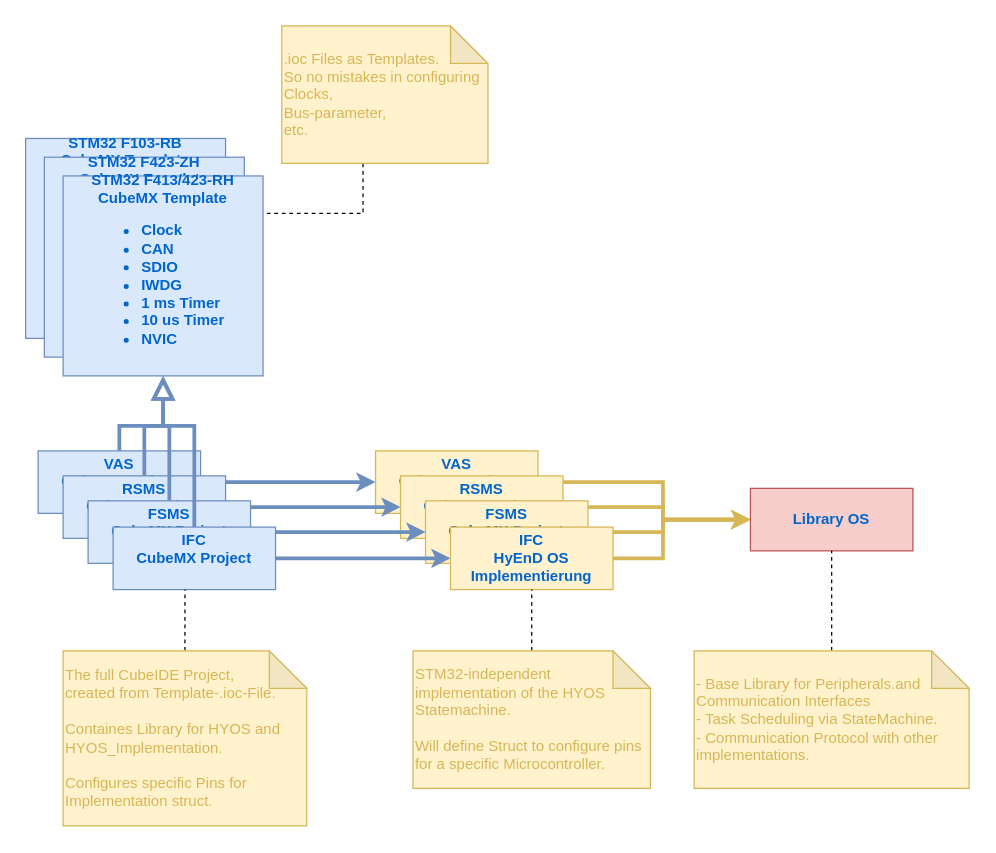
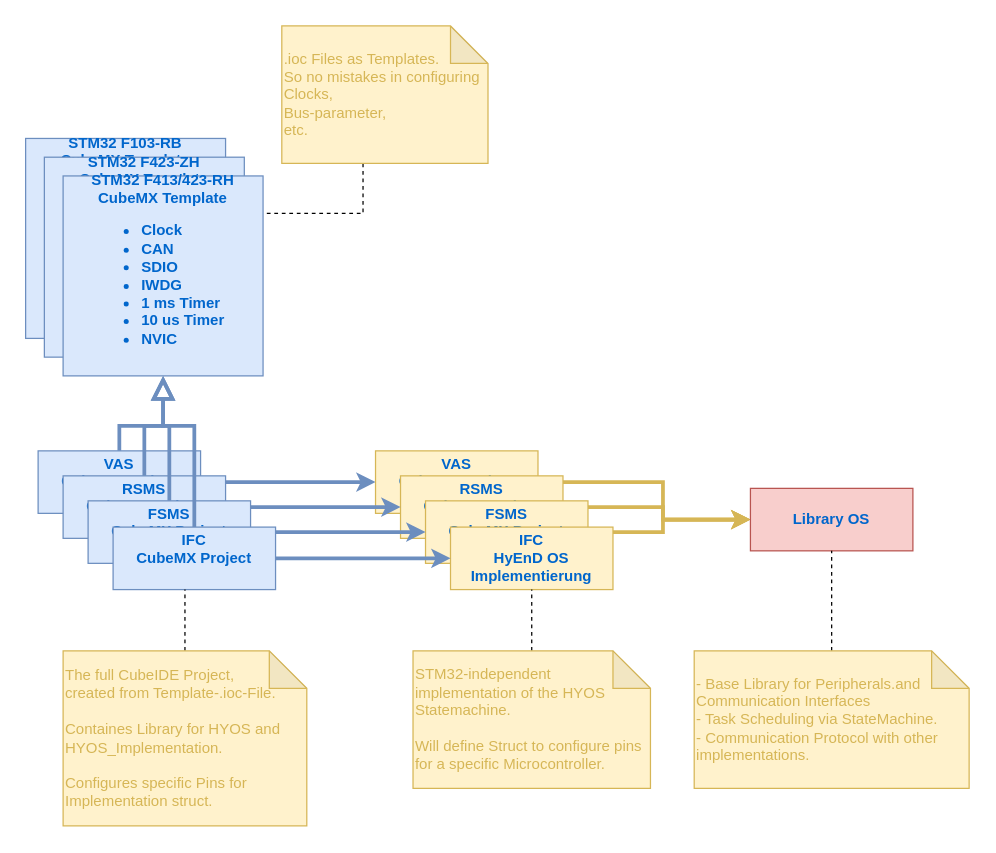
(650, 558) -> none
